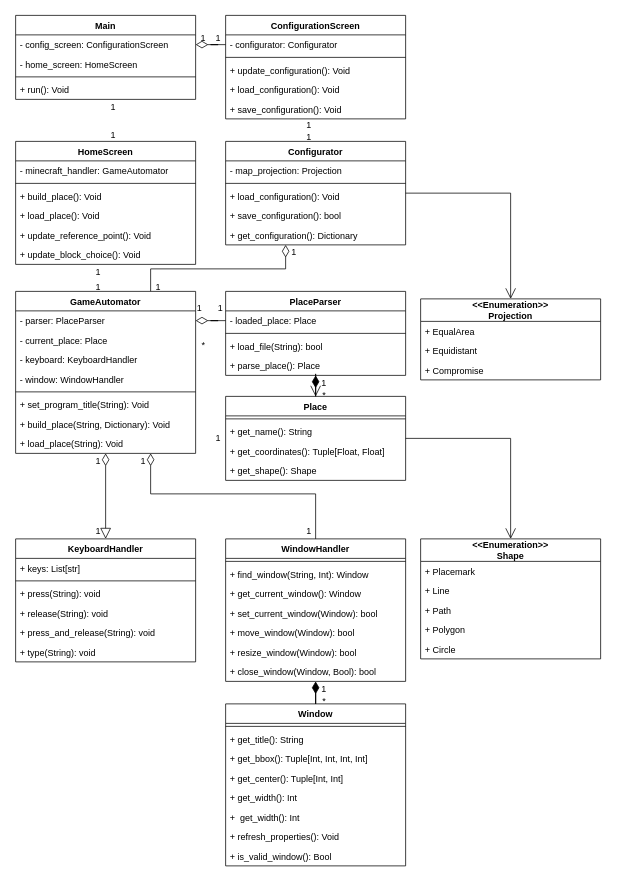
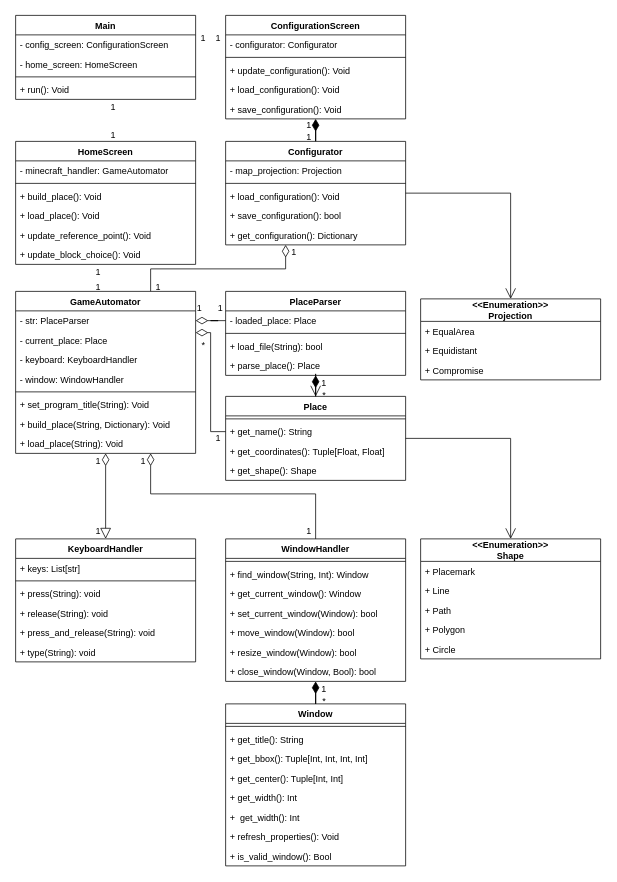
(213, 45) -> none
none -> (315, 131)
(68, 321) -> (60, 321)
none -> (210, 387)
